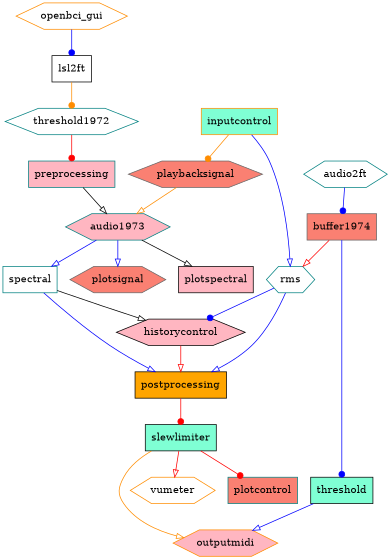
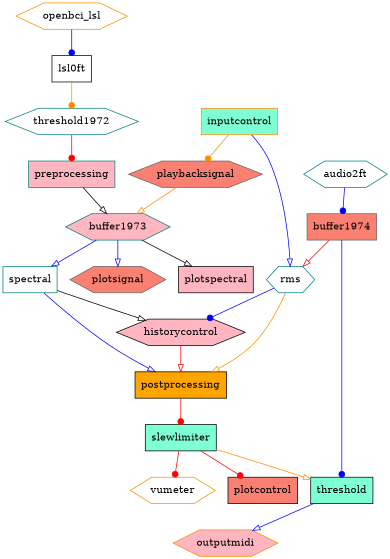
(72, 16) -> (72, 16)
(72, 69) -> (72, 69)
(118, 227) -> (118, 227)
(259, 337) -> (259, 337)
(177, 461) -> (177, 461)
(263, 490) -> (263, 490)
(123, 502) -> (260, 463)
